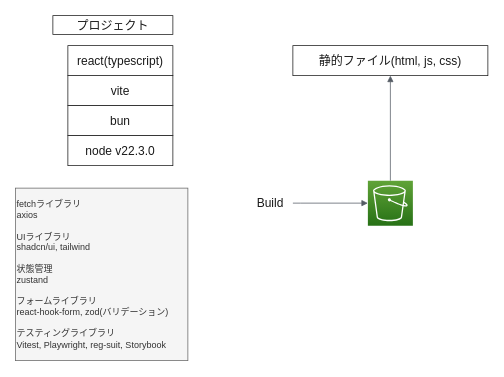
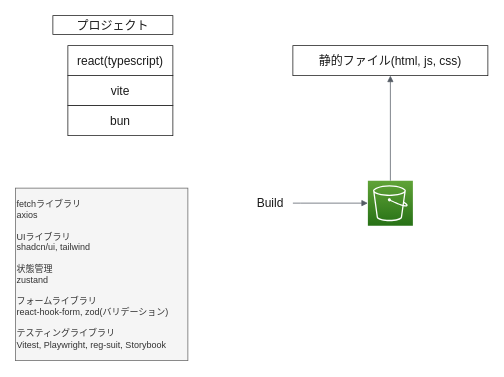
(120, 150) -> none
